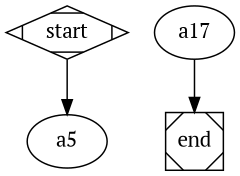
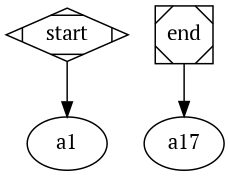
(194, 79) -> (184, 83)
(67, 141) -> (67, 144)
